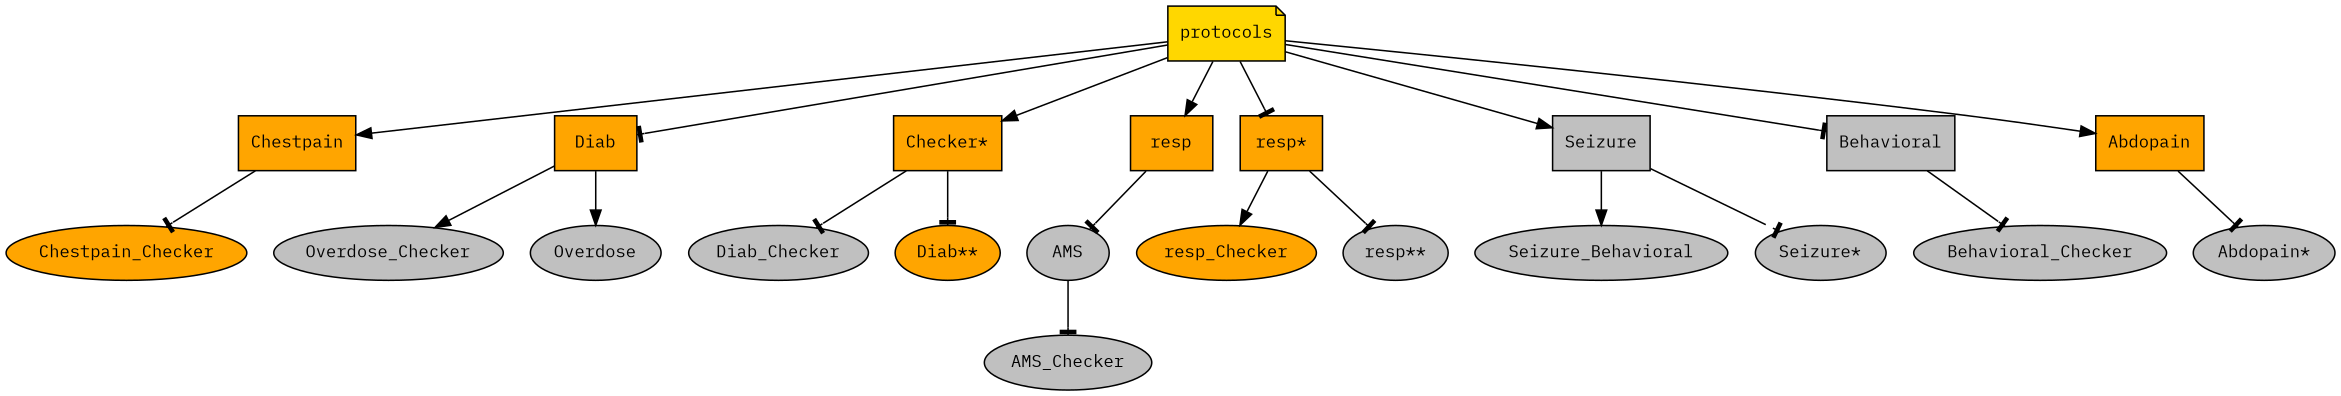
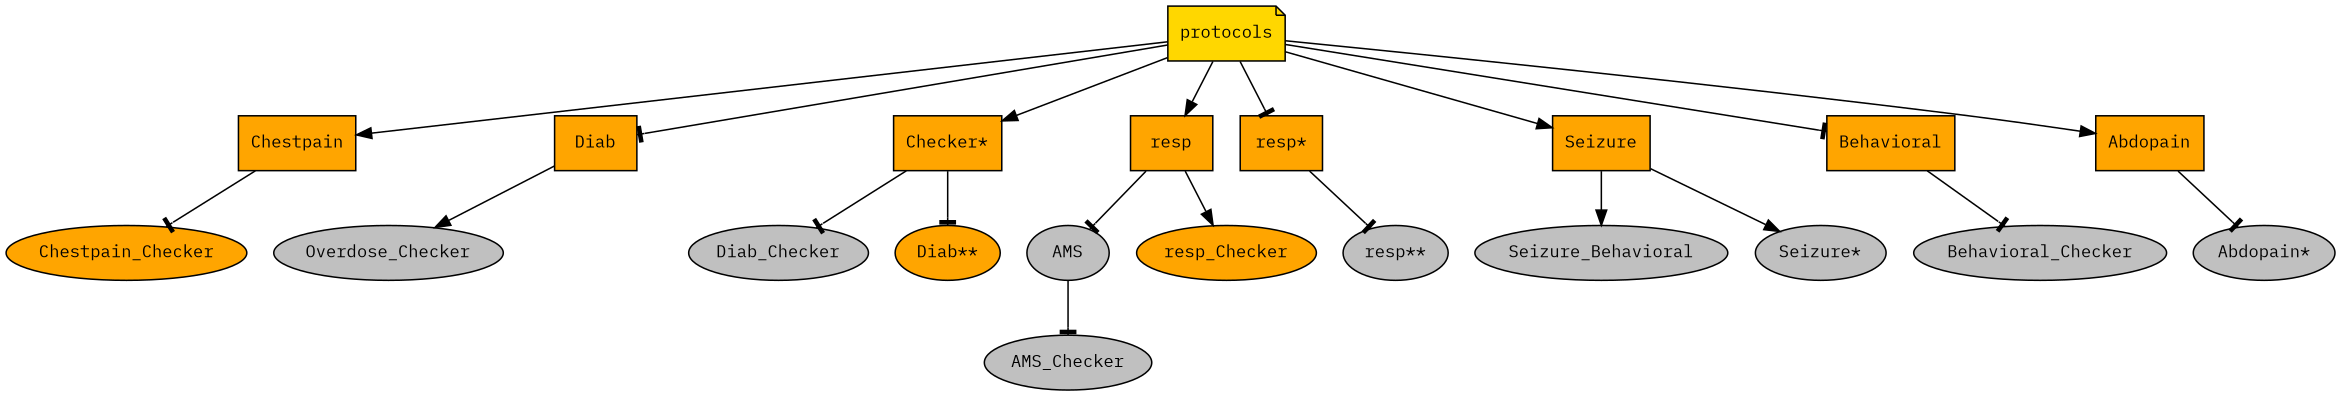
(1601, 143) -> (1601, 143)
(1891, 143) -> (1891, 143)
(1257, 191) -> (1196, 191)
(1708, 197) -> (1708, 197)
(596, 253) -> none
